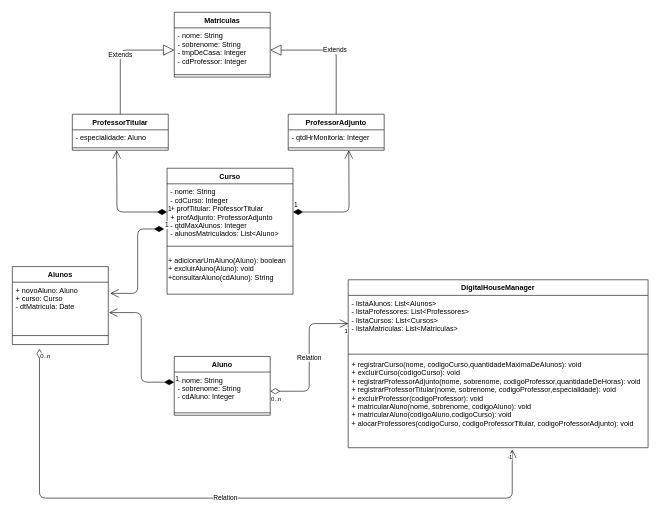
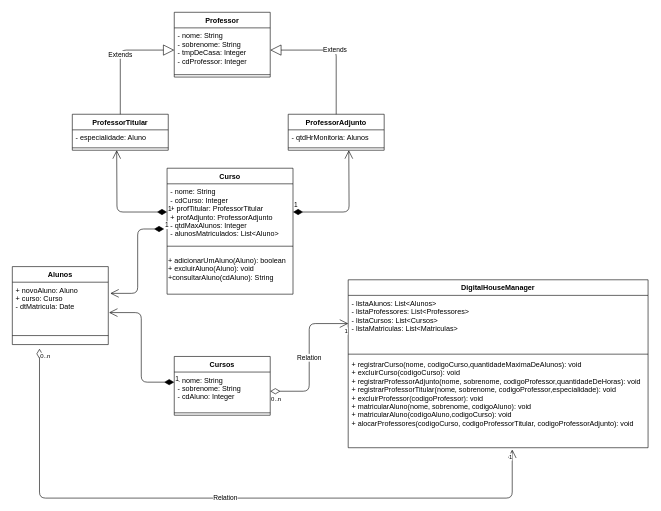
(222, 20) -> (222, 20)
(337, 138) -> (334, 138)
(222, 365) -> (222, 365)
